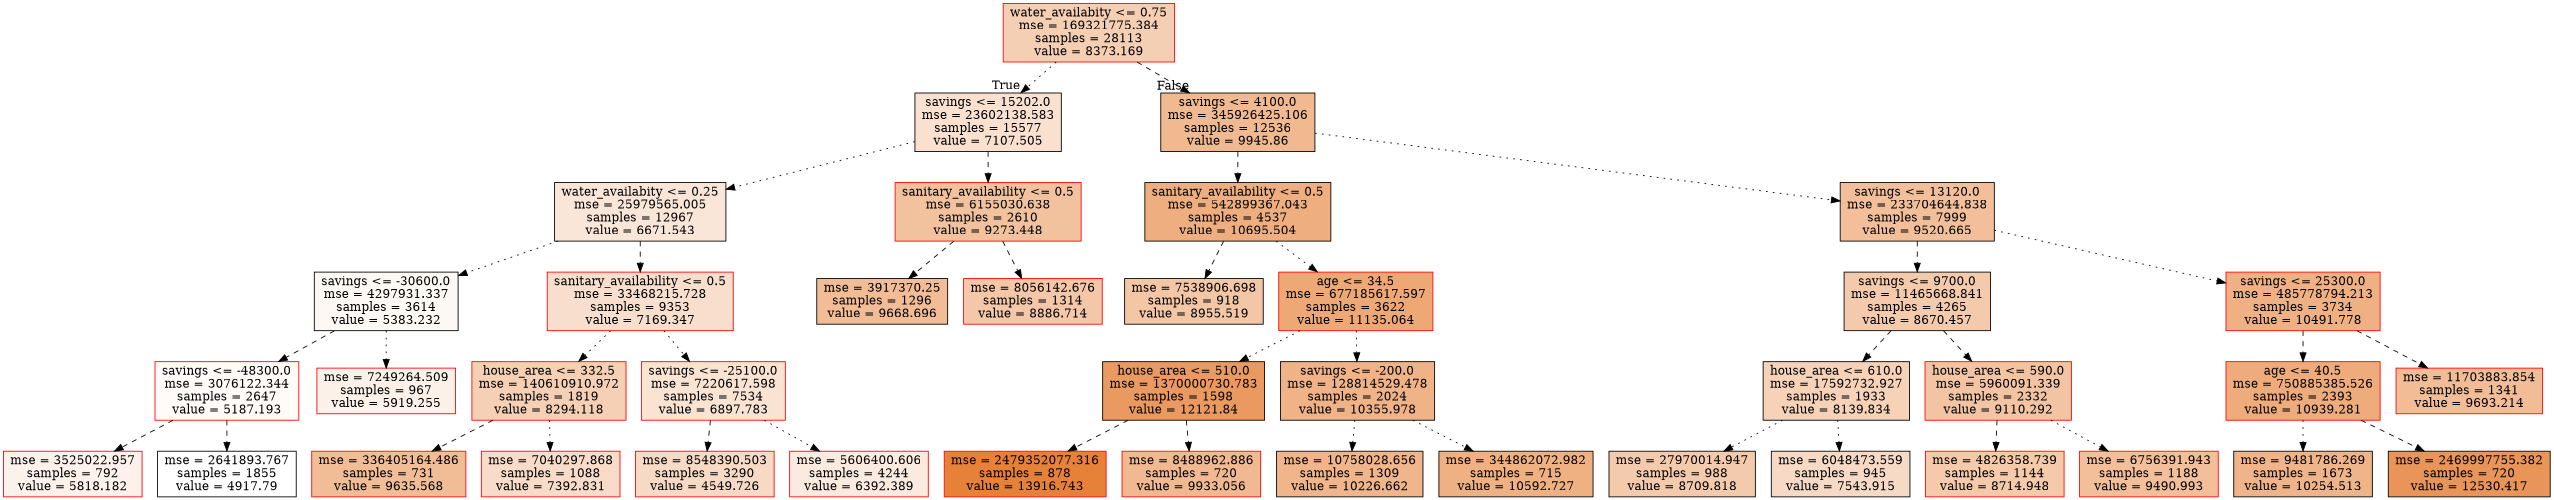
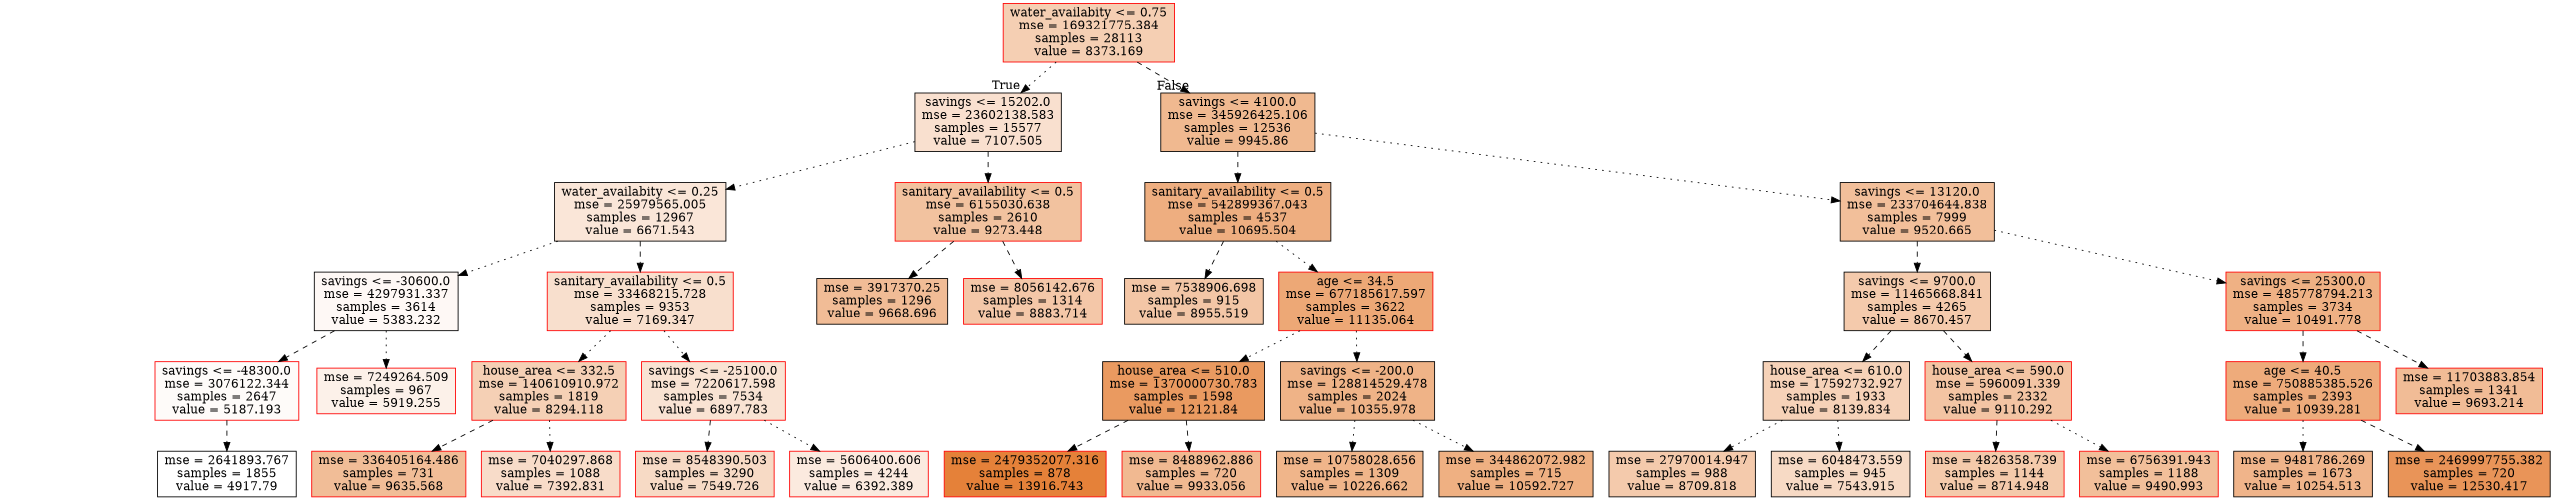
(1033, 301) -> (1033, 301)
(1194, 301) -> (1194, 301)
(73, 474) -> none
(705, 474) -> (705, 474)
